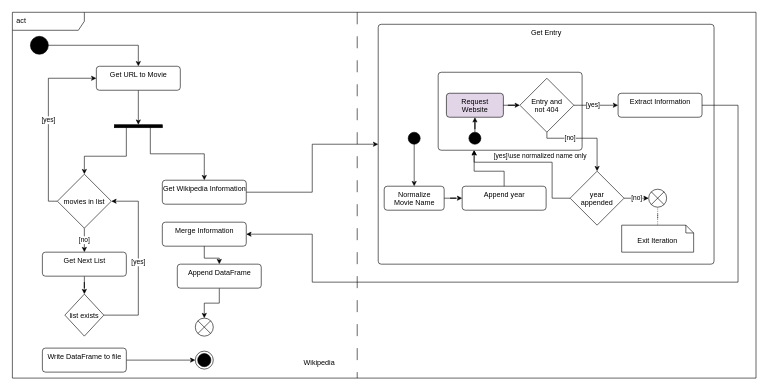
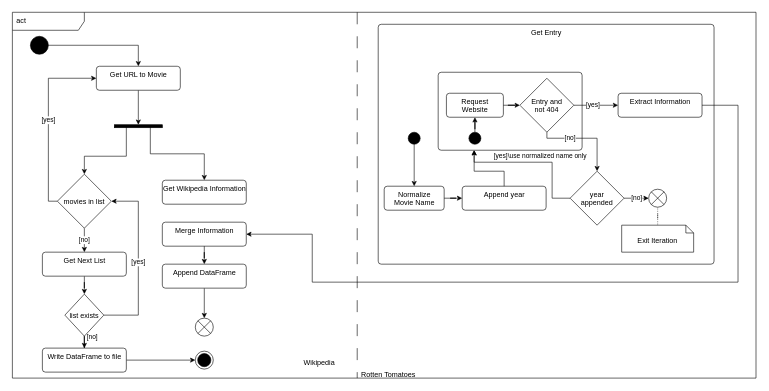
(475, 105) -> (475, 105)
(312, 144) -> none
(219, 276) -> (204, 276)
none -> (84, 344)
none -> (390, 372)
